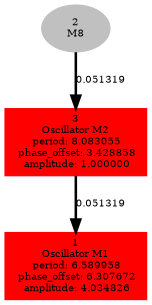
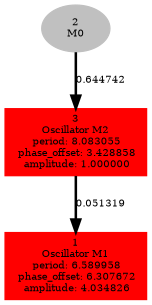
(76, 33) -> (76, 33)
(102, 80) -> (102, 80)
